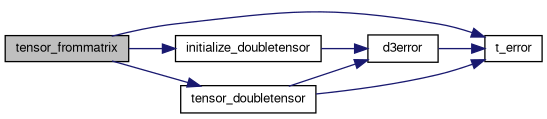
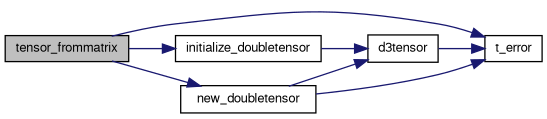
(403, 49) -> (403, 49)
(248, 99) -> (248, 99)
